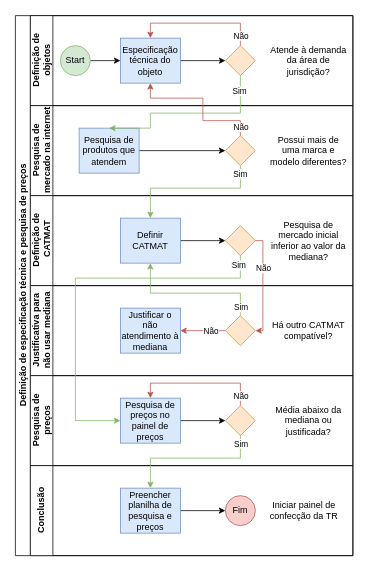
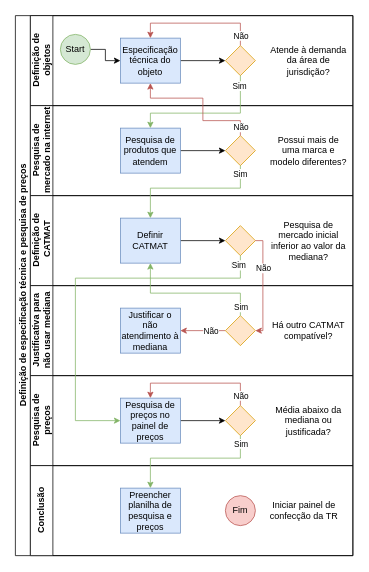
(75, 60) -> (75, 49)
(109, 150) -> (150, 150)
(200, 510) -> none
